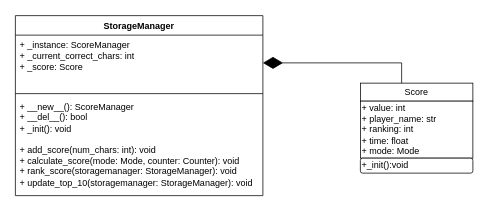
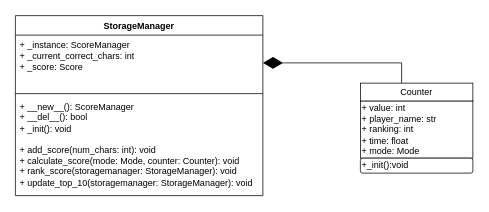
(417, 92) -> (417, 92)
